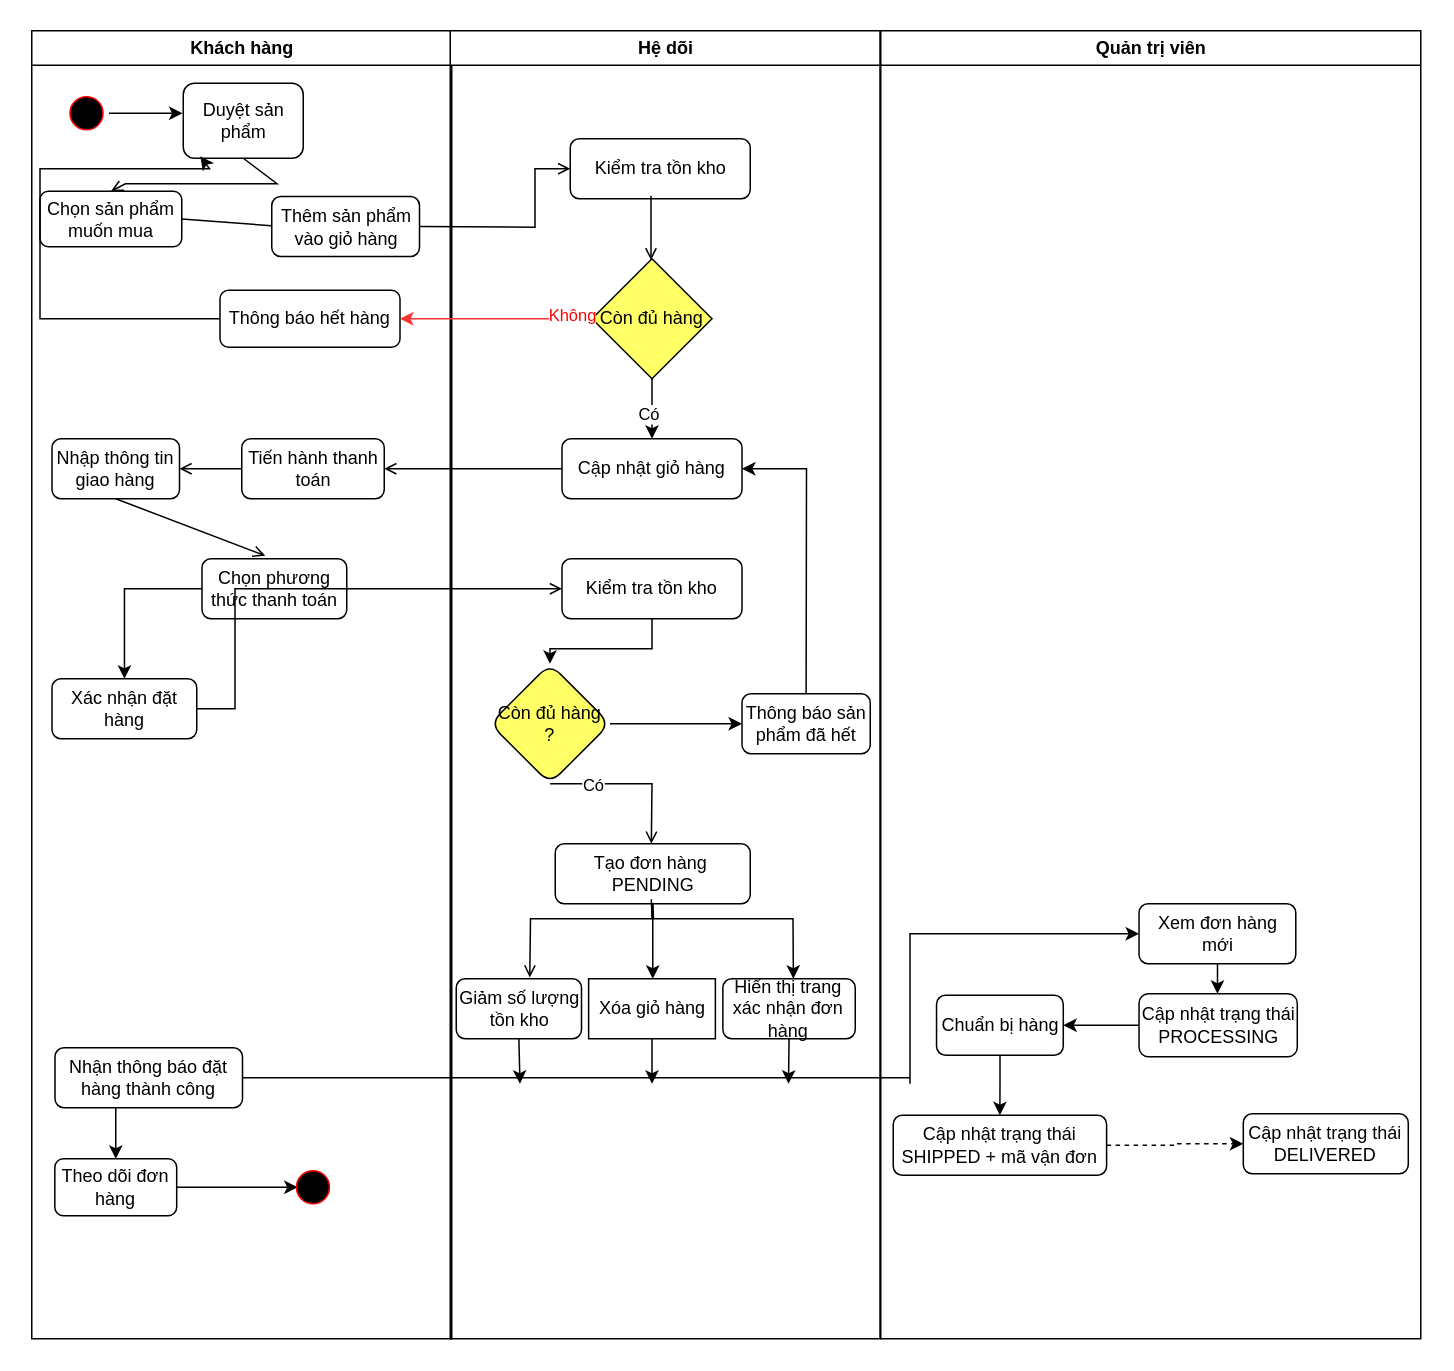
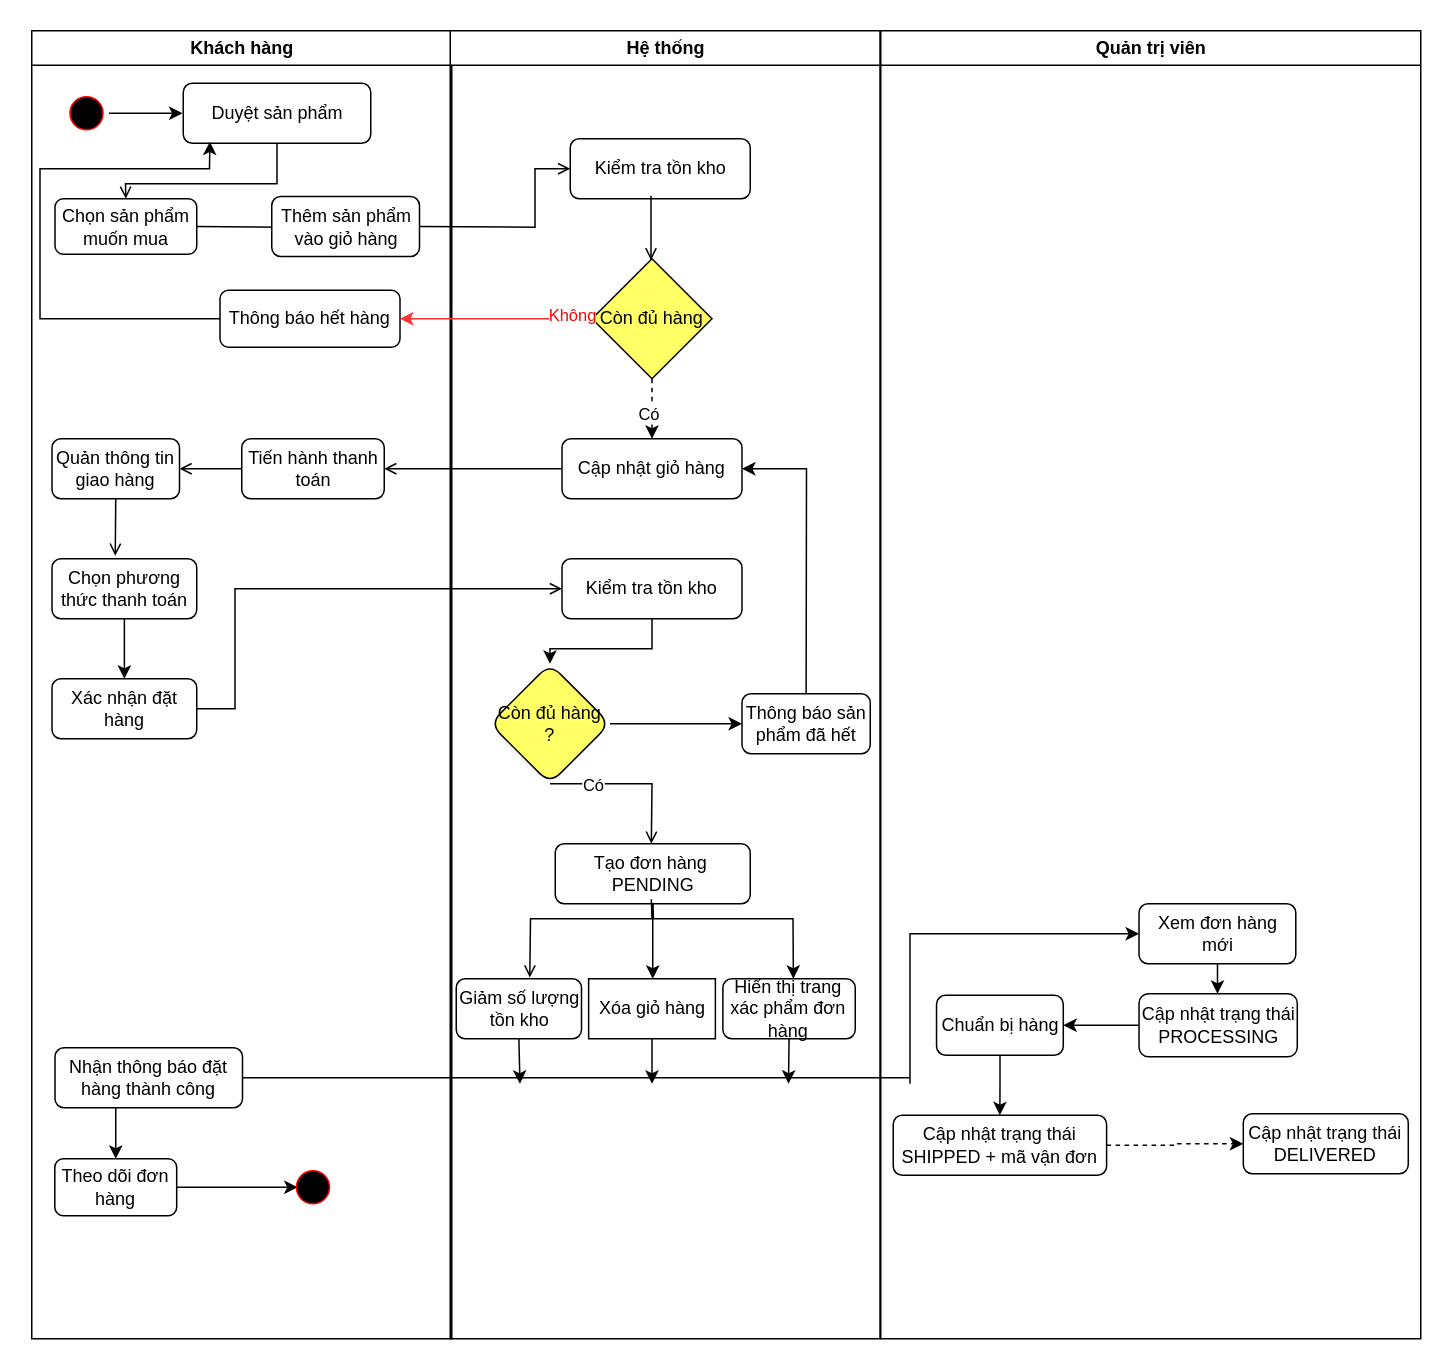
(666, 49) -> (666, 49)
(243, 121) -> (277, 113)
(111, 219) -> (126, 227)
(652, 393) -> (652, 393)
(116, 469) -> (116, 469)
(274, 589) -> (124, 589)
(788, 1009) -> (788, 1009)
